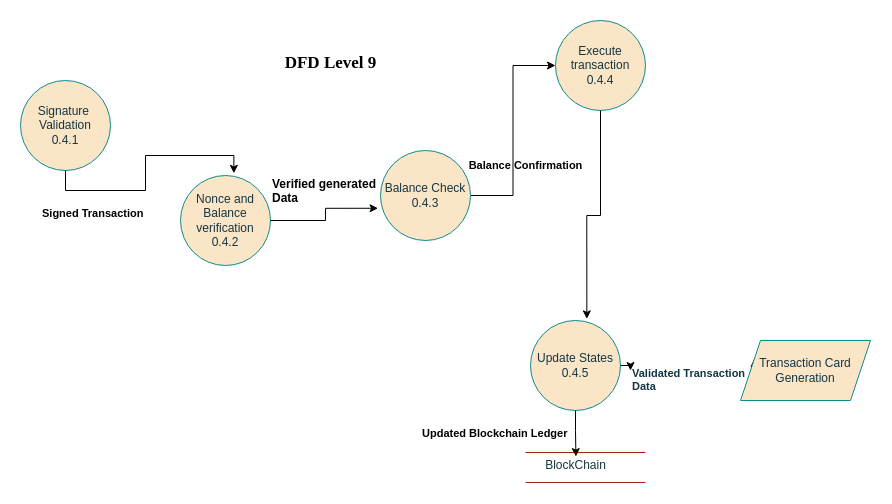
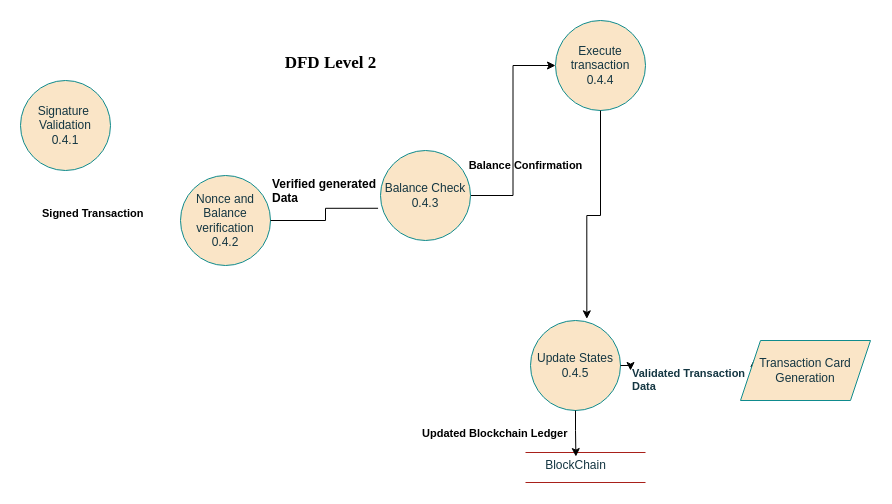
(331, 64) -> (331, 64)
(146, 174) -> none
(370, 208) -> (373, 208)
